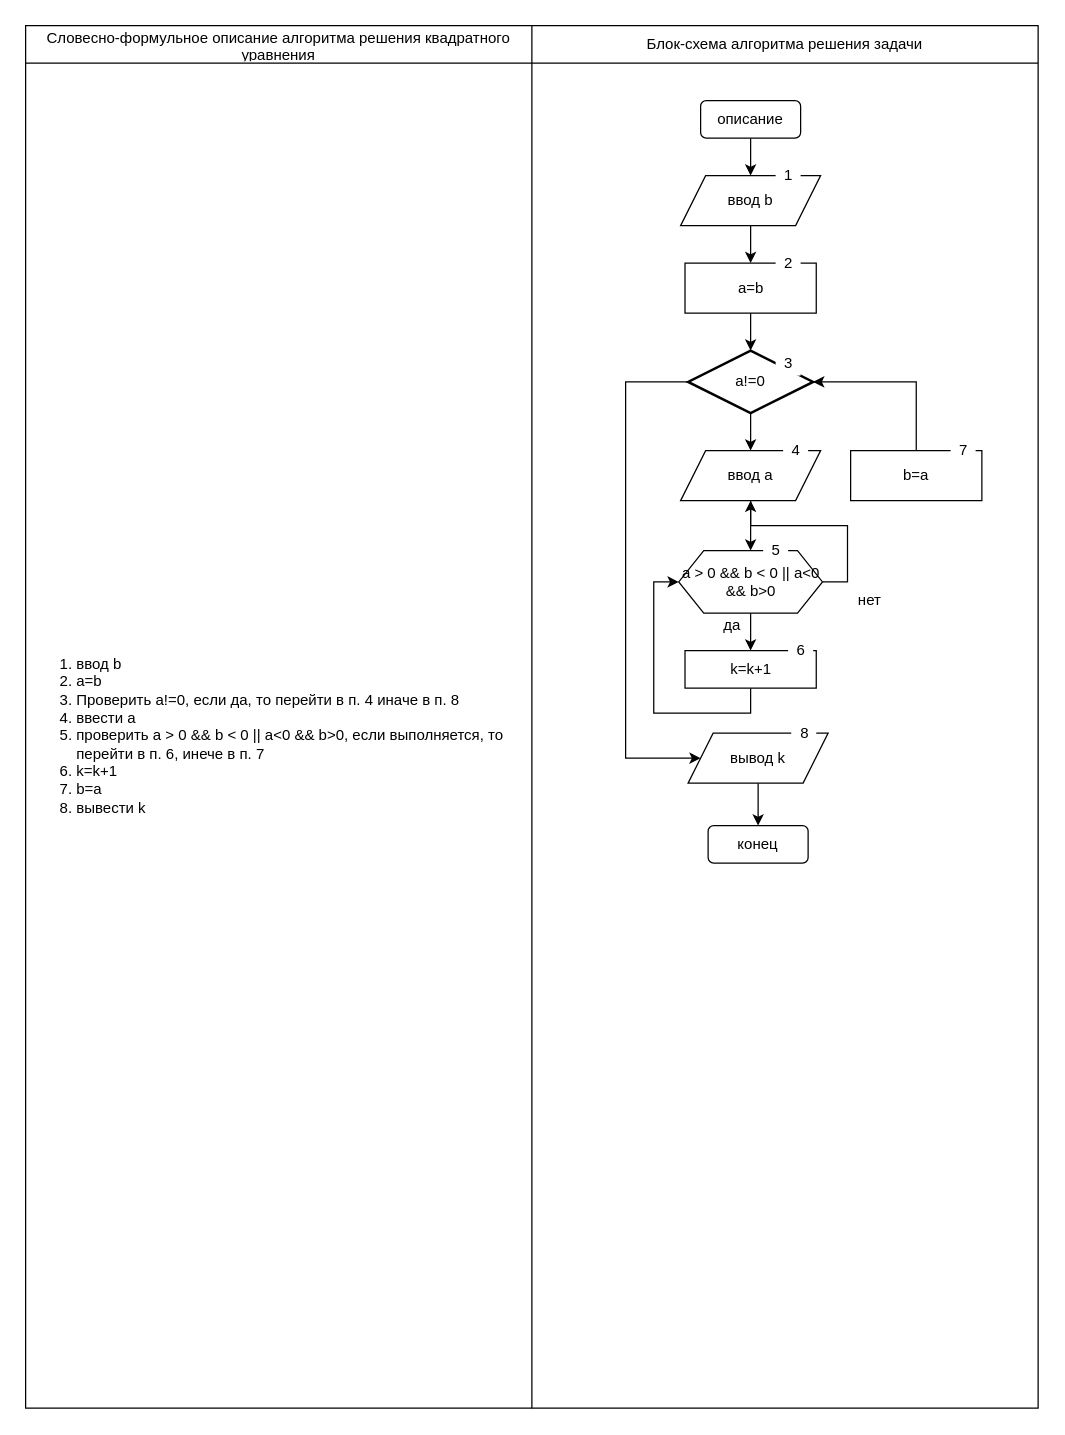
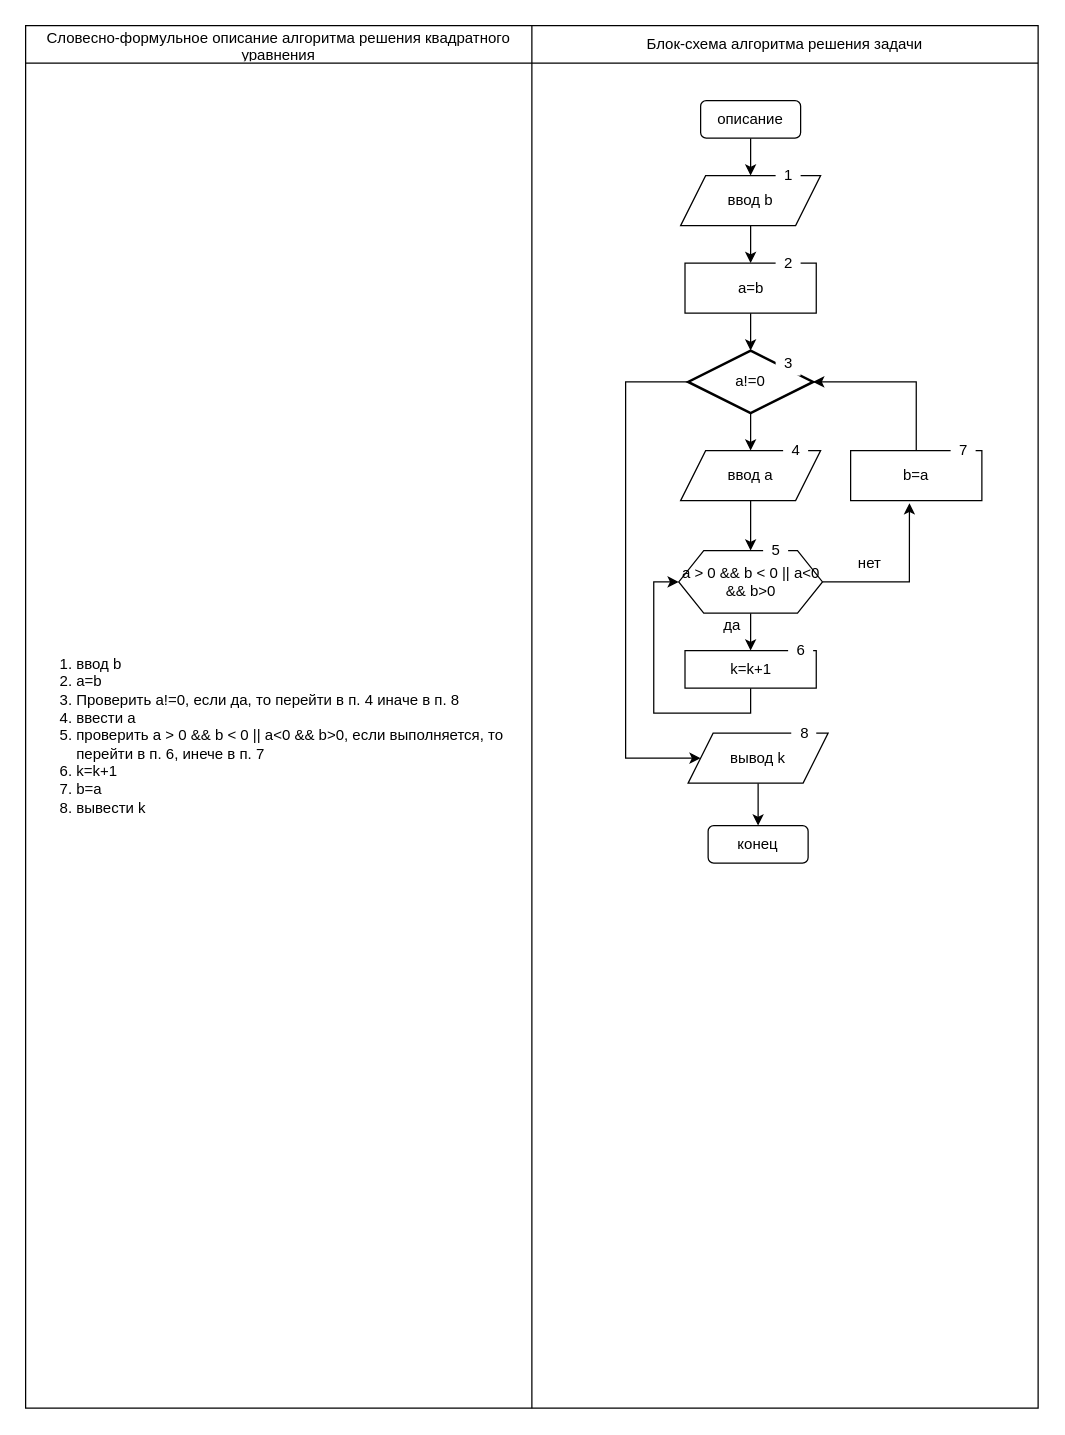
(829, 526) -> (909, 579)
(869, 601) -> (869, 563)
